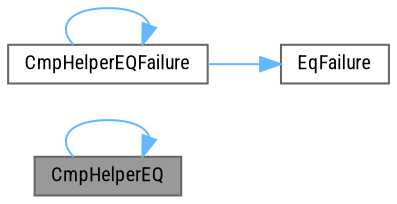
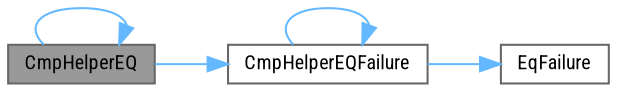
none -> (181, 64)
